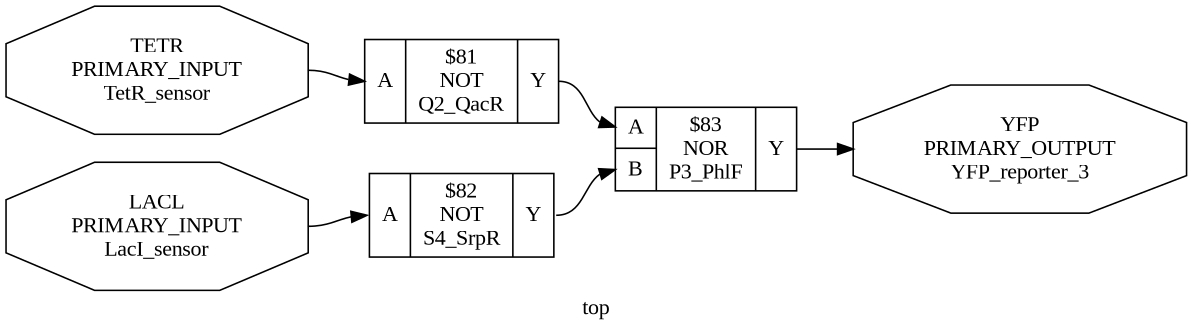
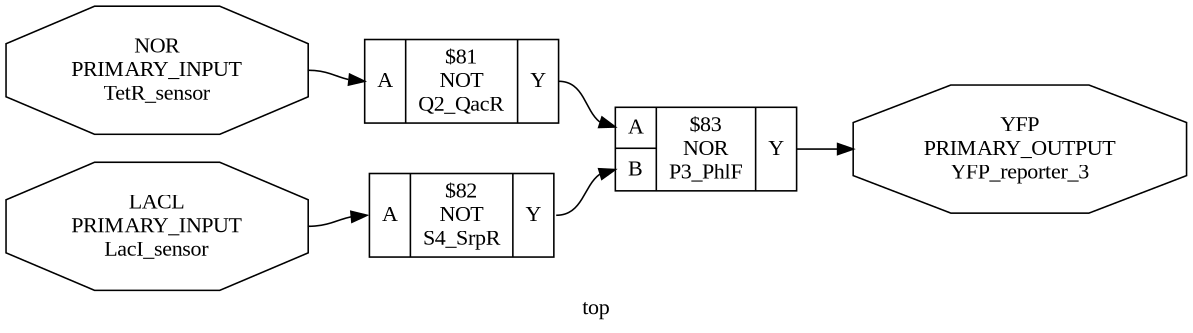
(157, 70) -> (157, 70)
